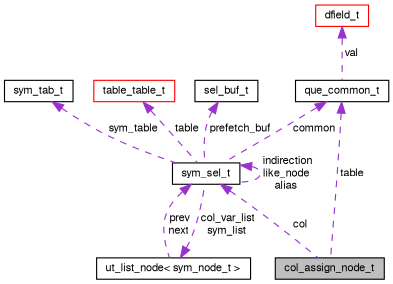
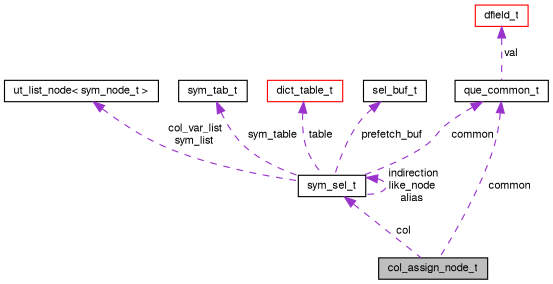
(134, 91) -> (305, 91)
(351, 174) -> (508, 186)
(164, 222) -> none
